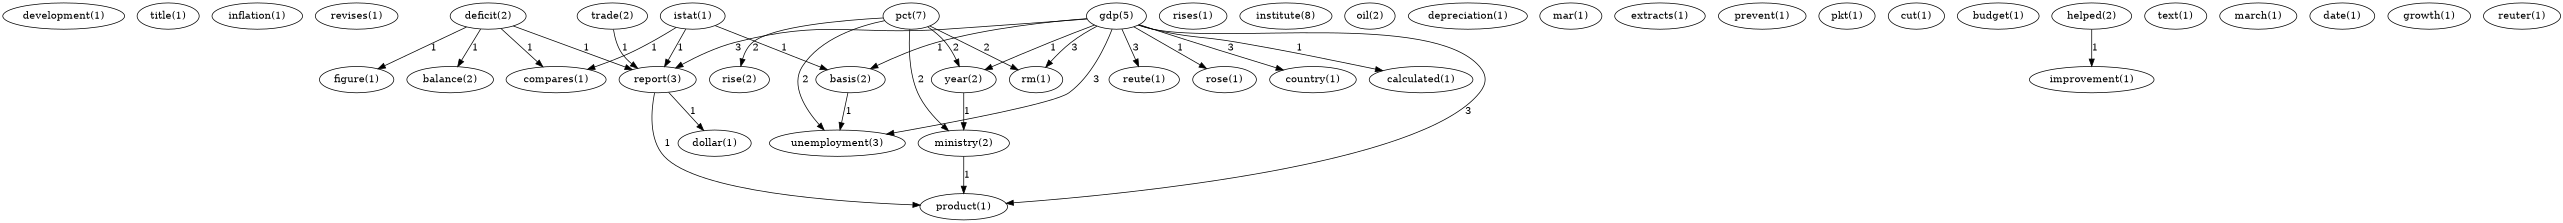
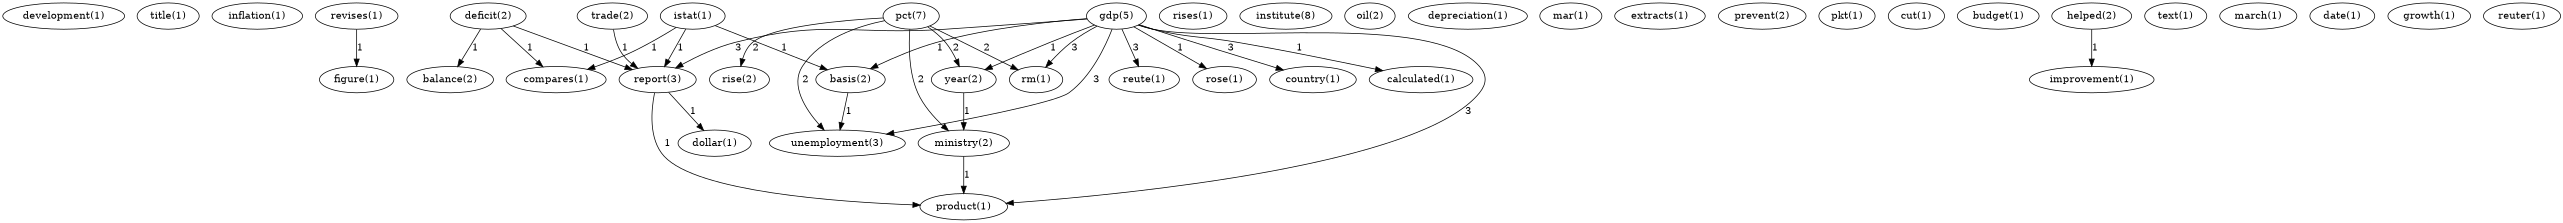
(1762, 16) -> (1762, 16)
(426, 46) -> (357, 44)
